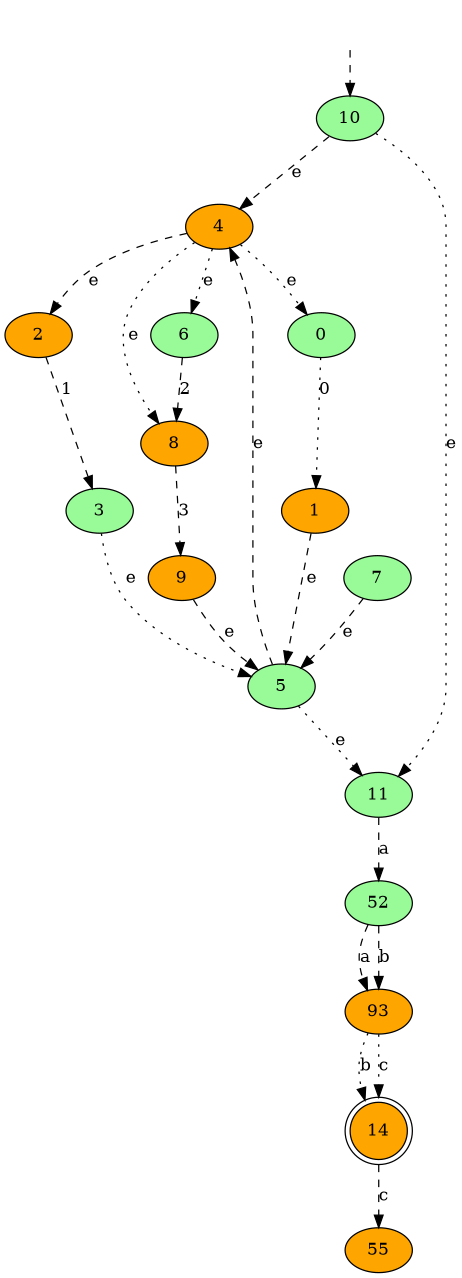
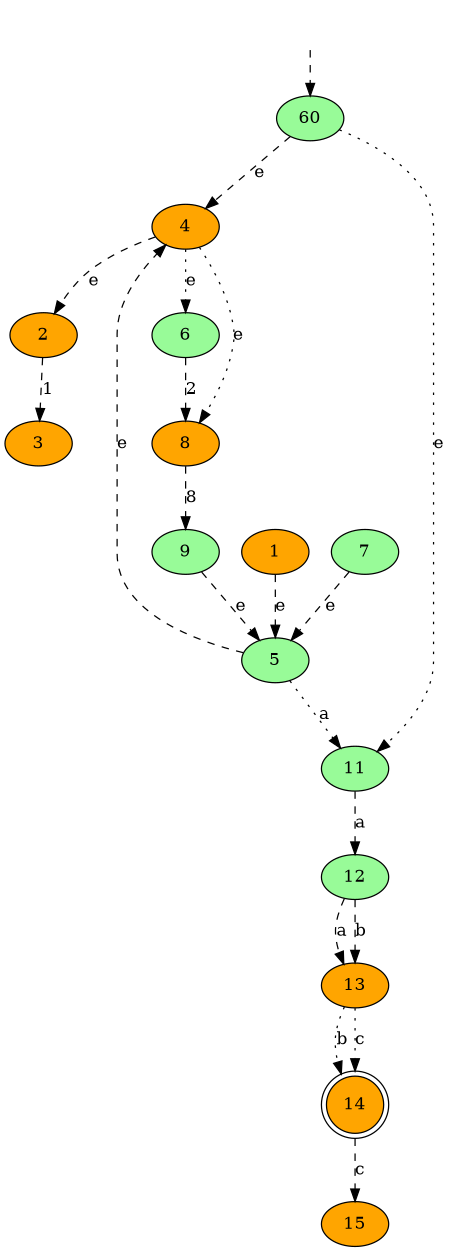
(350, 118) -> (310, 118)
(321, 335) -> none
(100, 511) -> (39, 444)
(184, 511) -> (192, 498)
(182, 578) -> (186, 552)
(148, 623) -> none
(341, 741) -> (325, 714)
(379, 903) -> (355, 877)
(379, 1012) -> (355, 985)
(379, 1250) -> (355, 1224)
